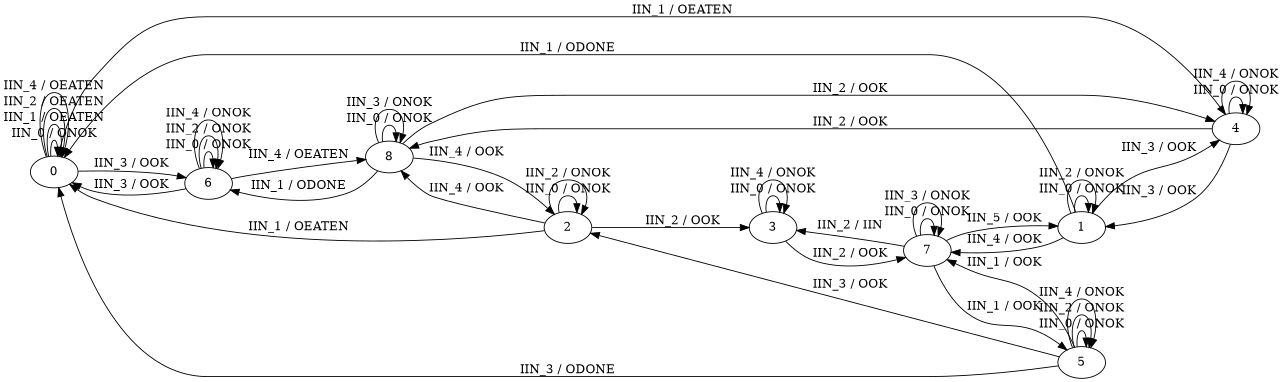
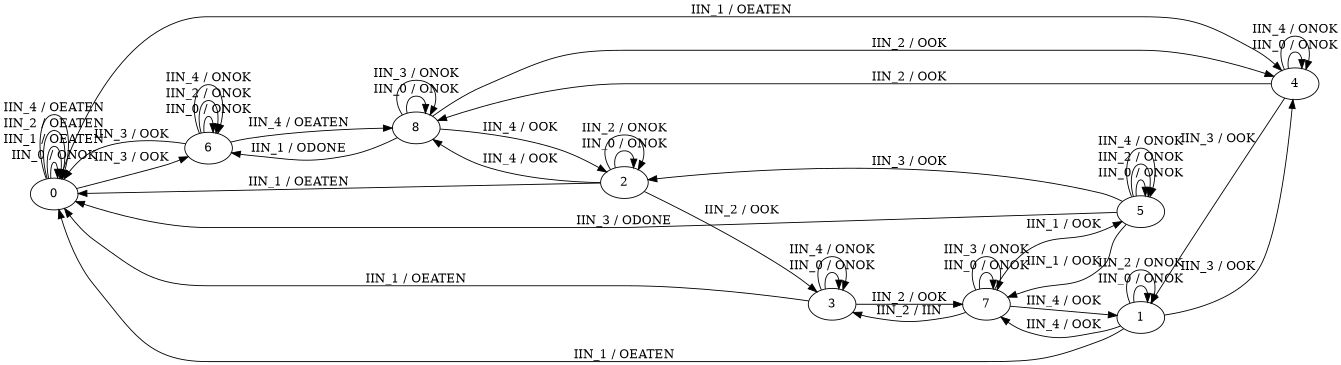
(568, 48) -> (624, 355)
(1005, 218) -> (1064, 301)
none -> (429, 286)
